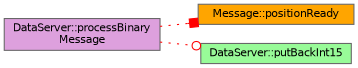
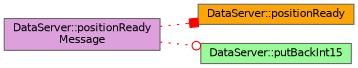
(276, 14) -> (276, 14)
(82, 34) -> (82, 34)
